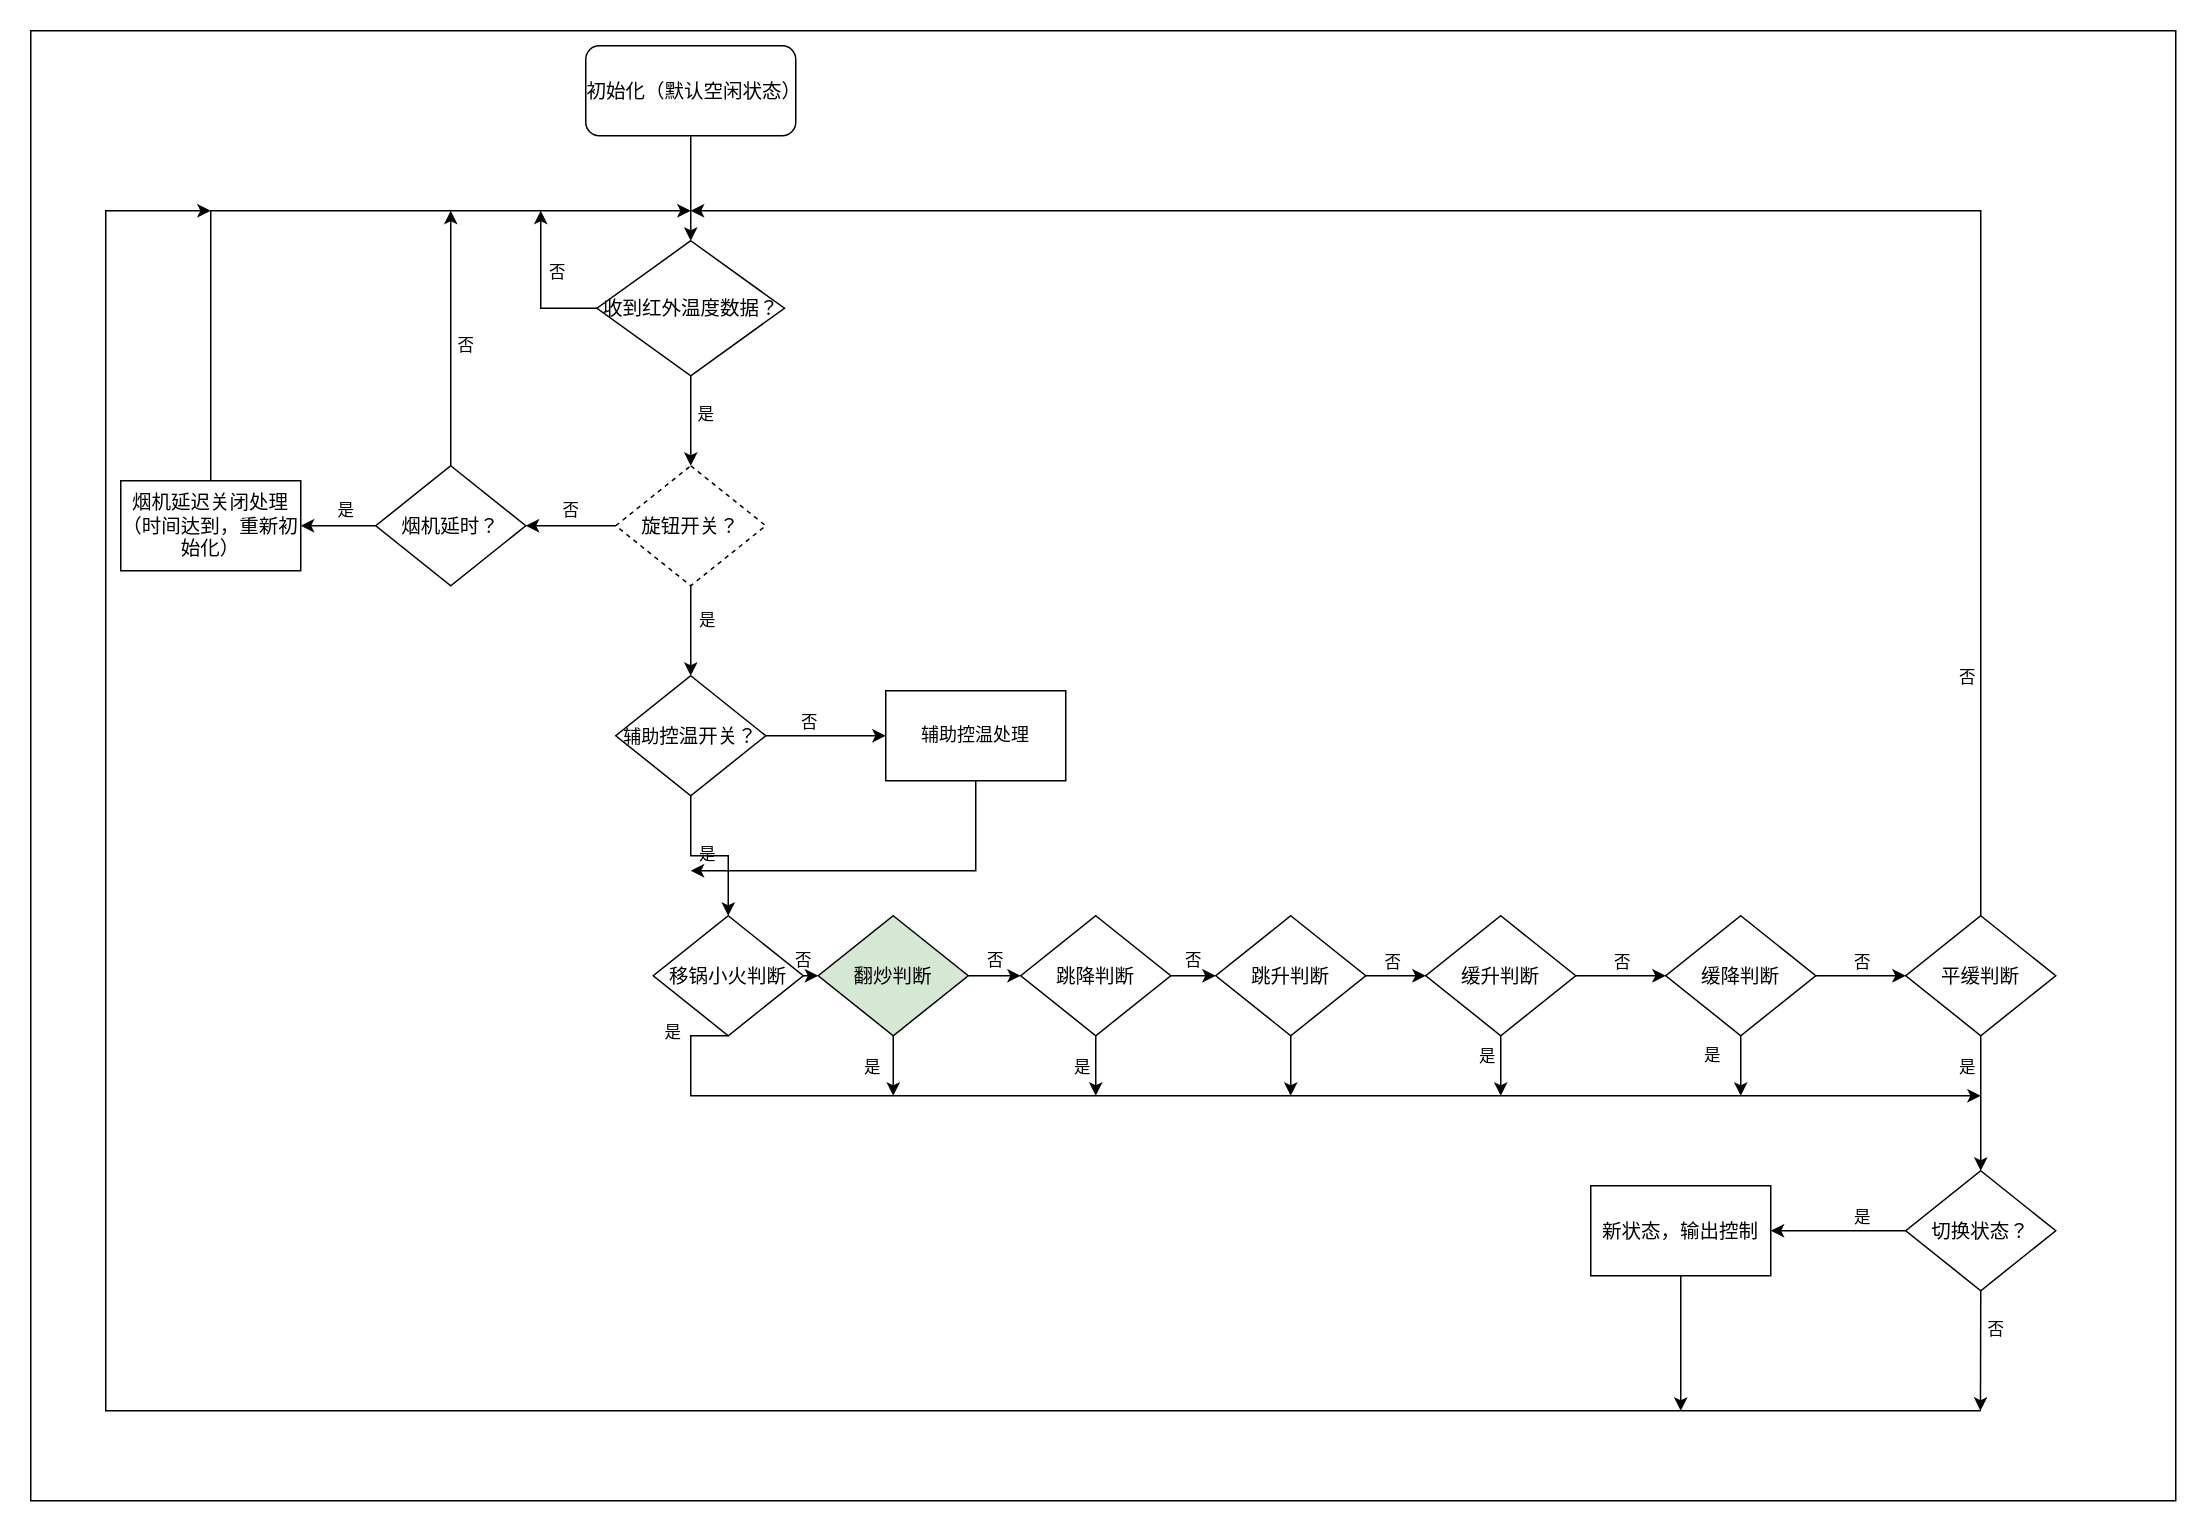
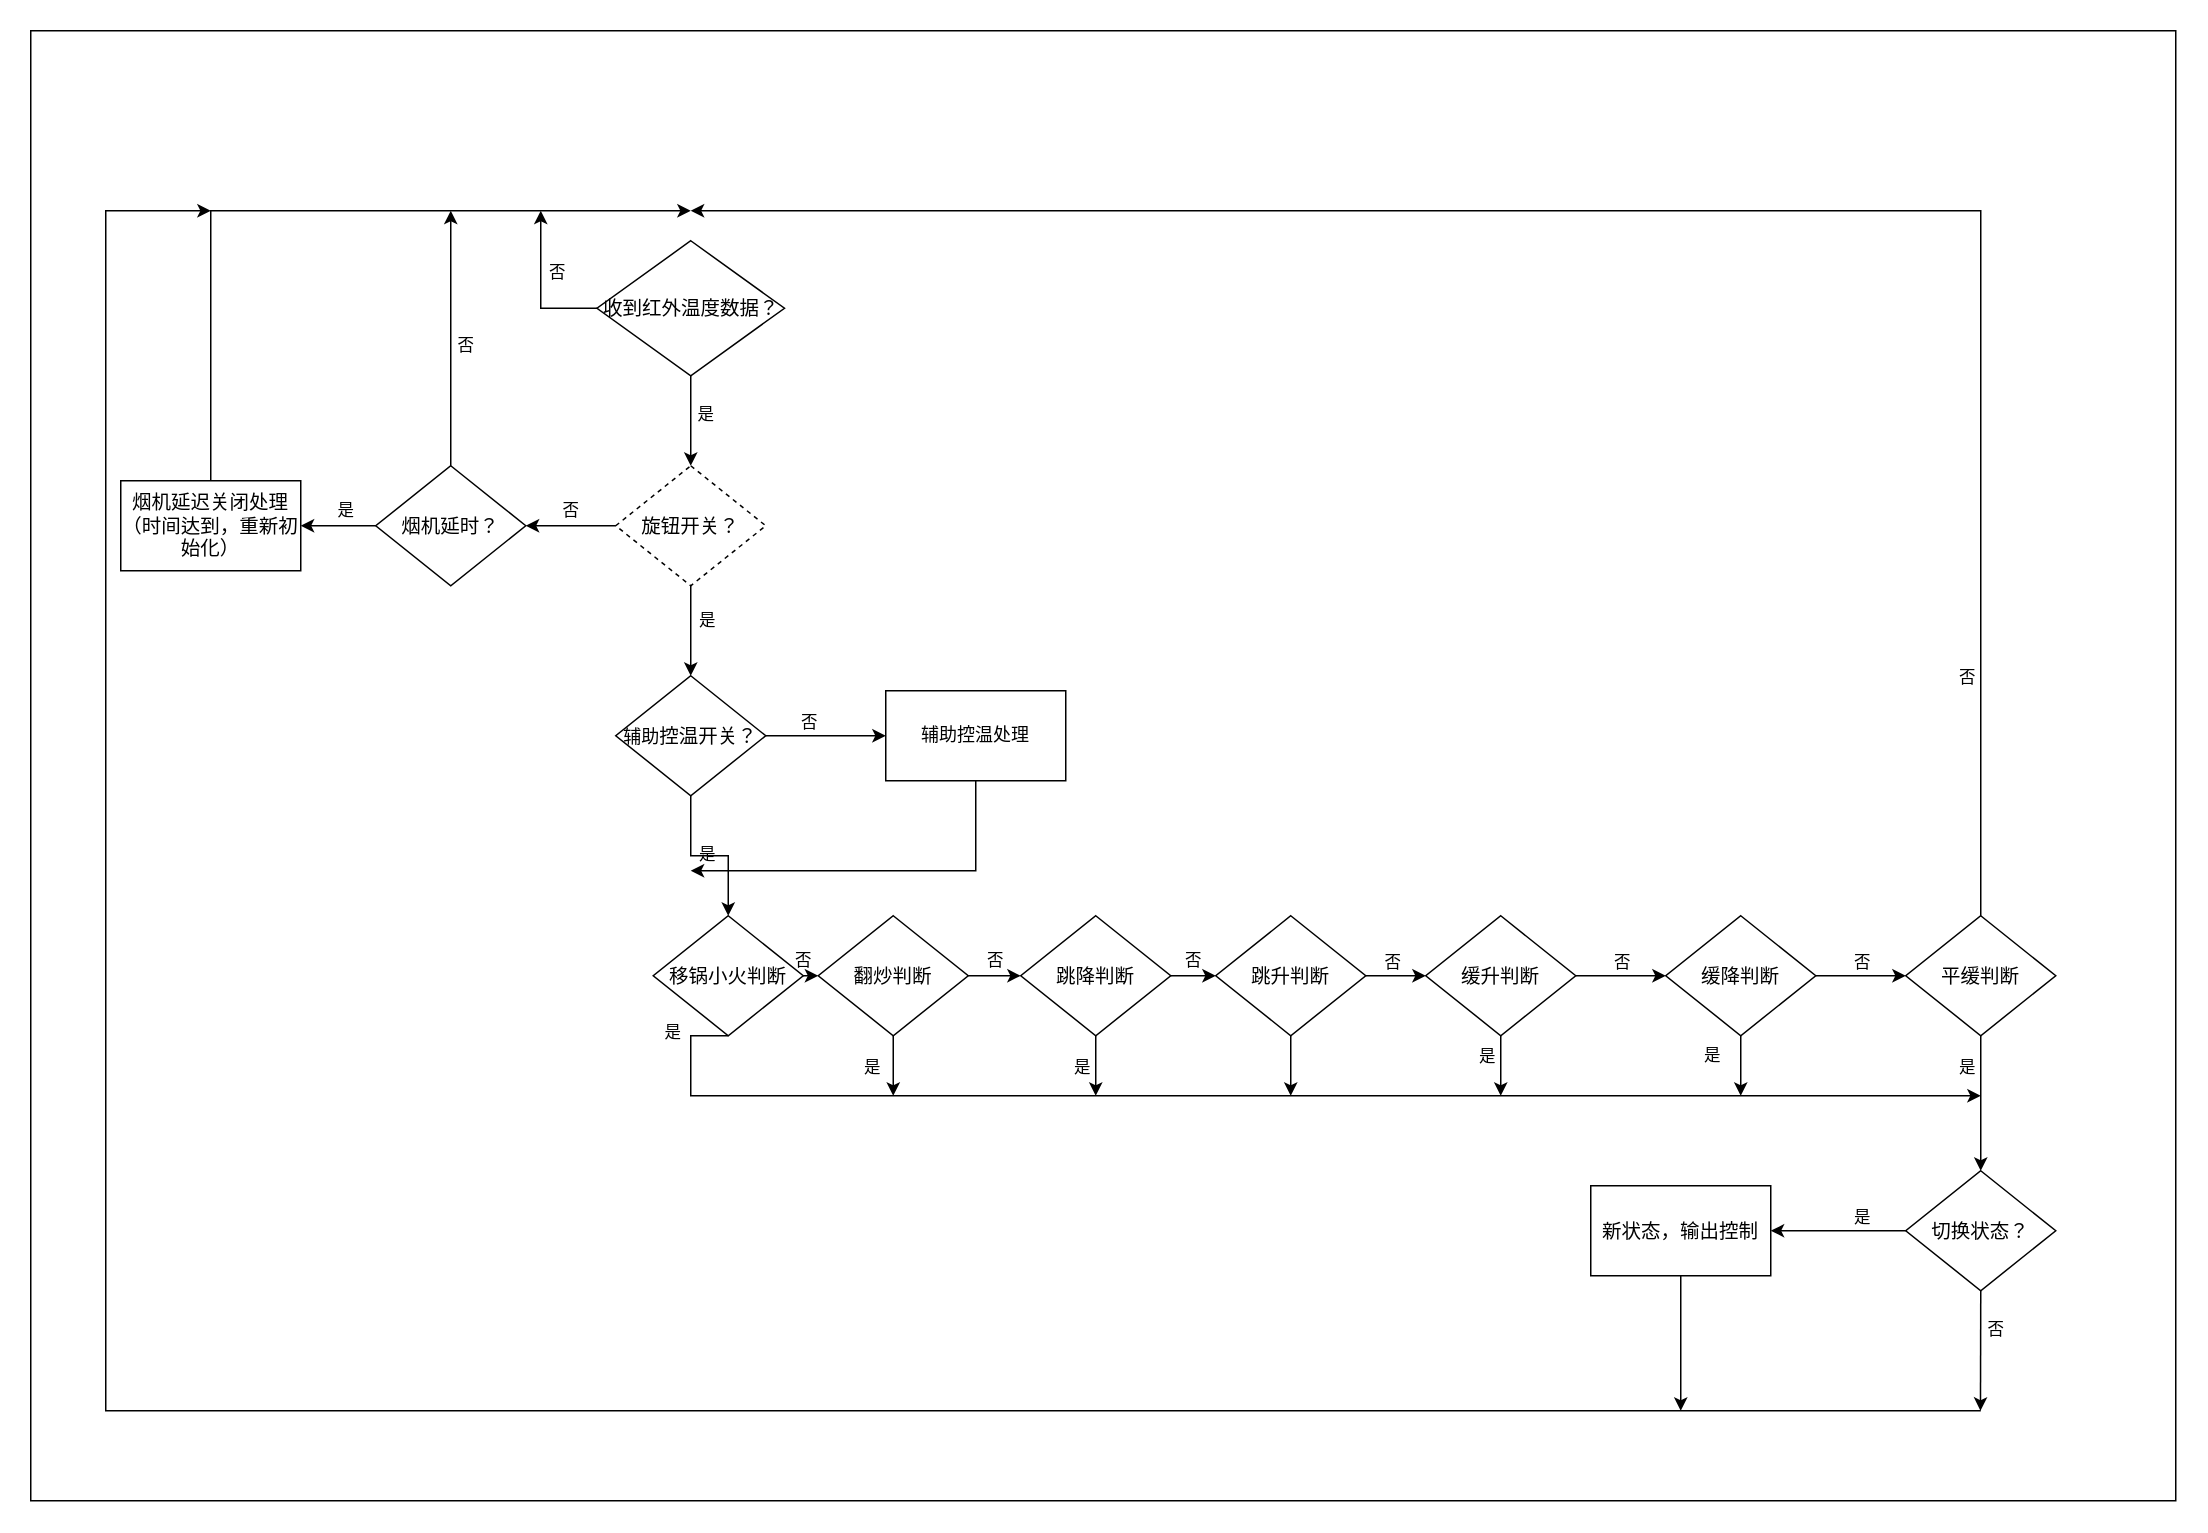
(691, 91) -> none
(691, 183) -> none
(893, 976) -> (893, 976)
